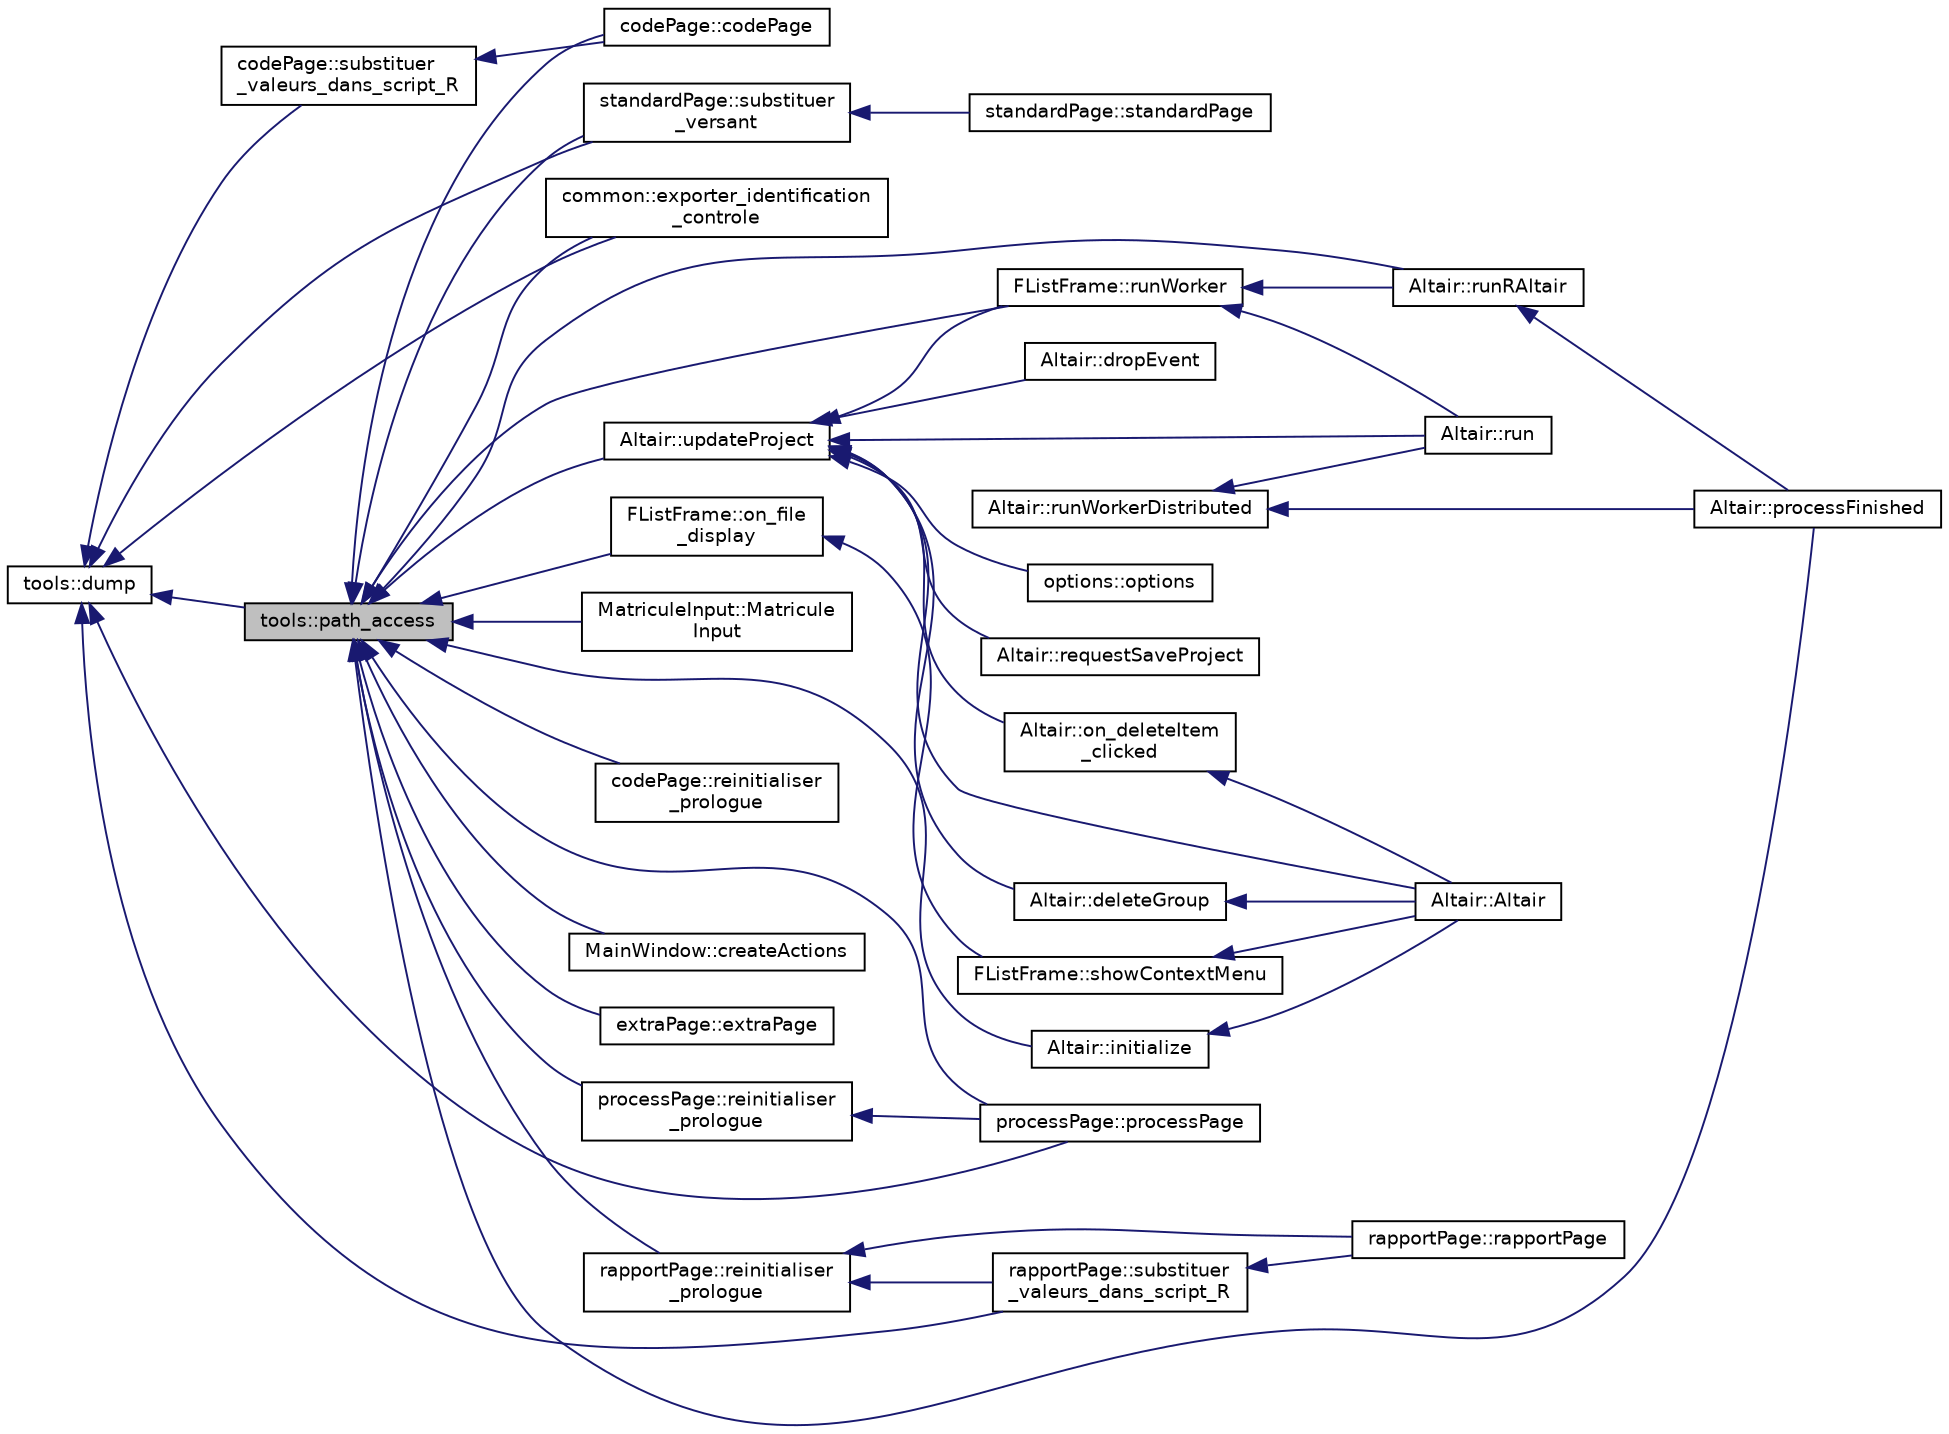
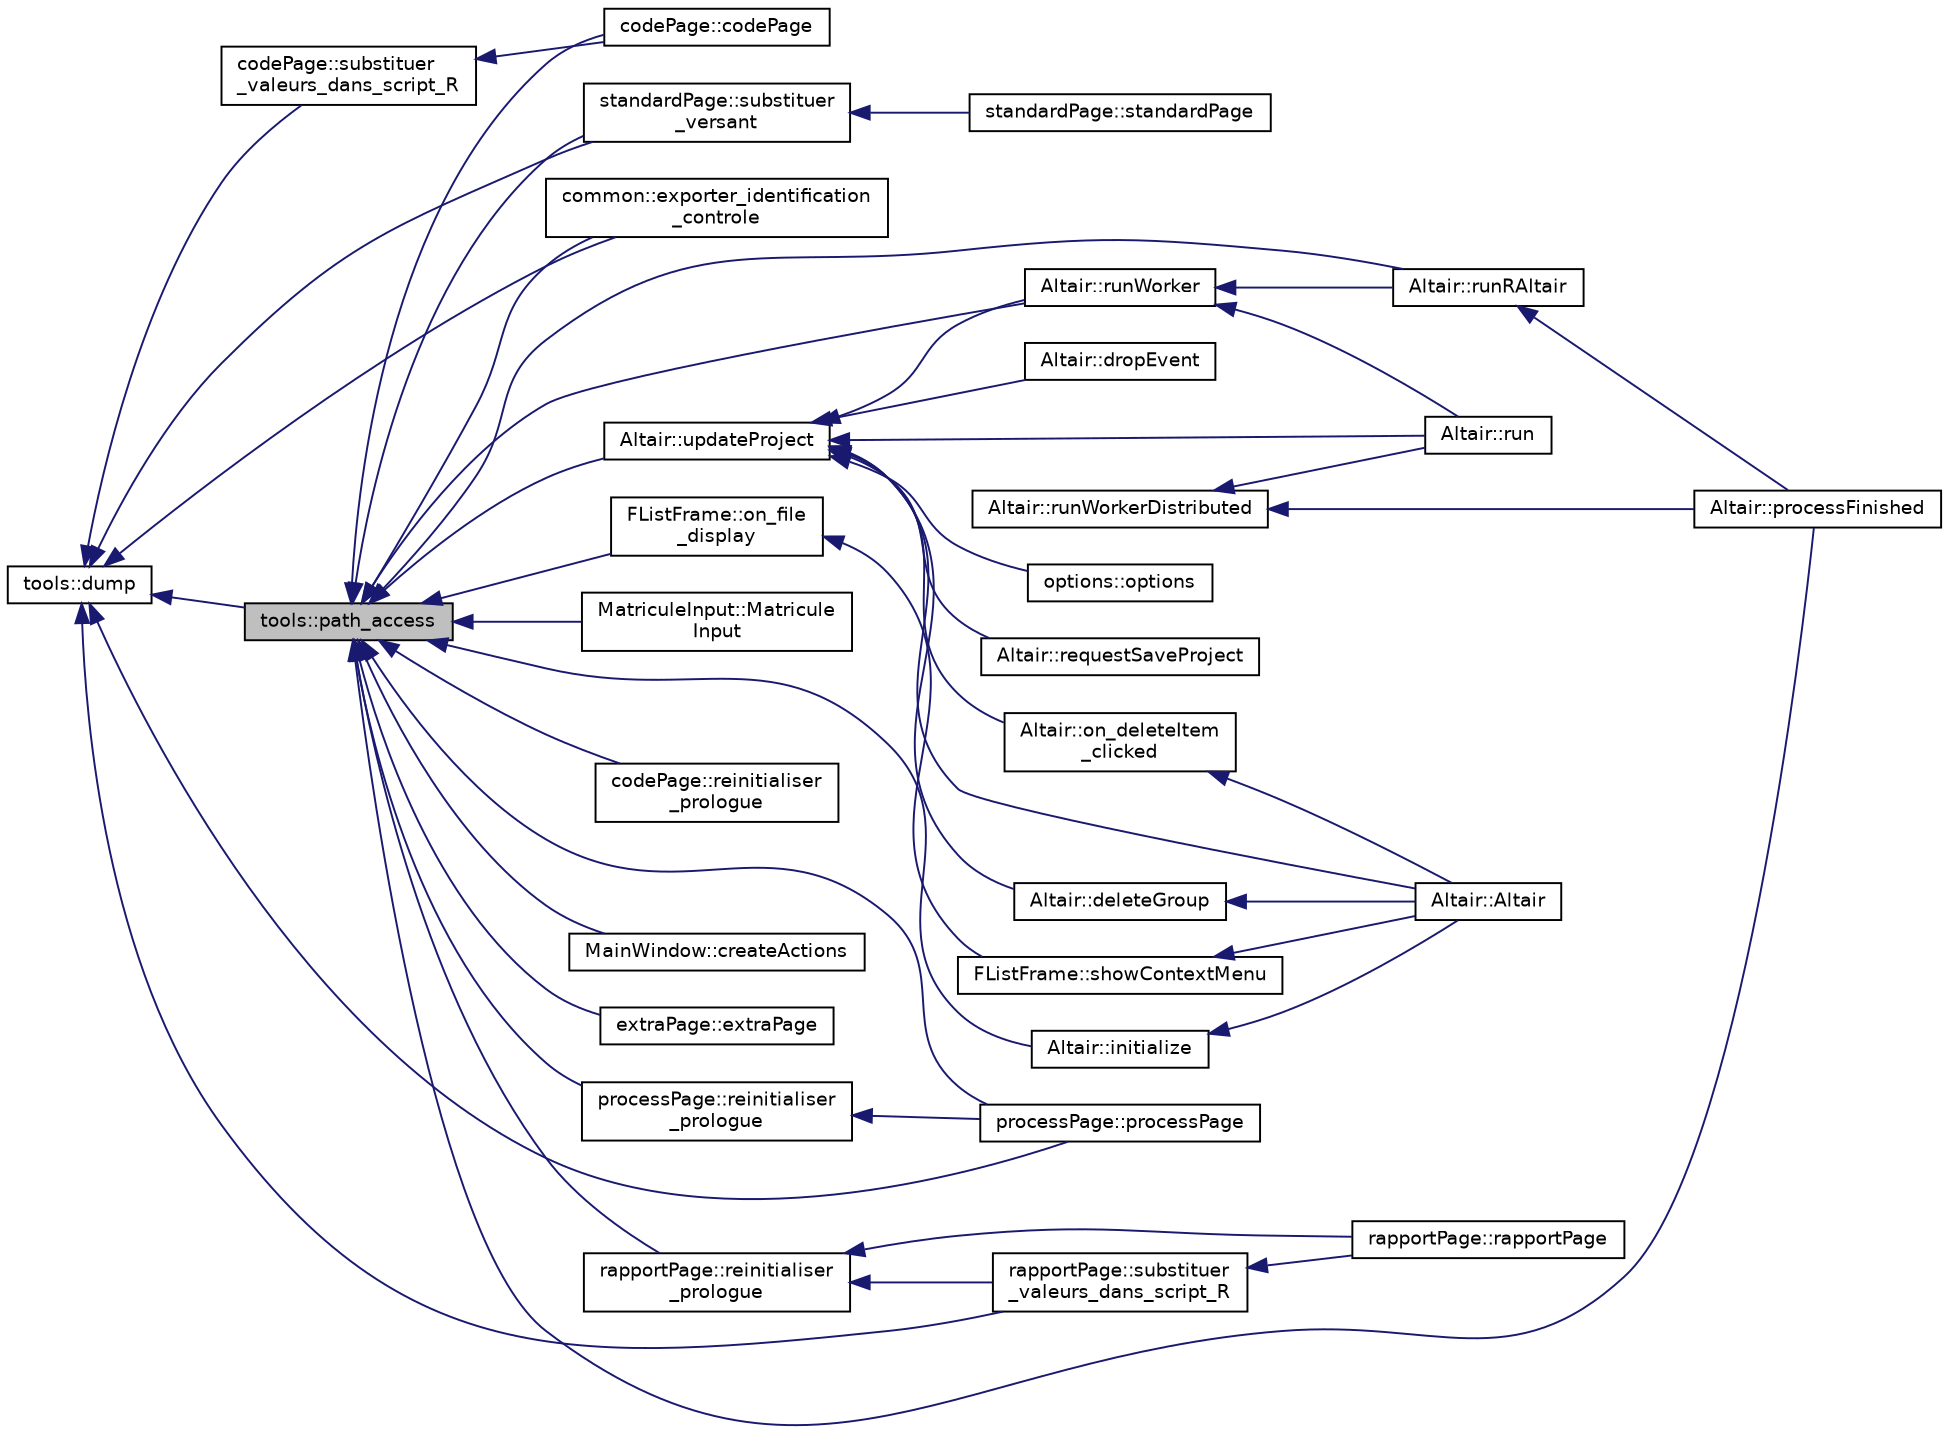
(1120, 288) -> (1120, 288)
